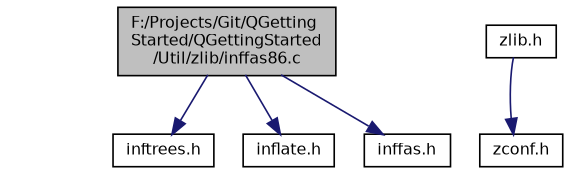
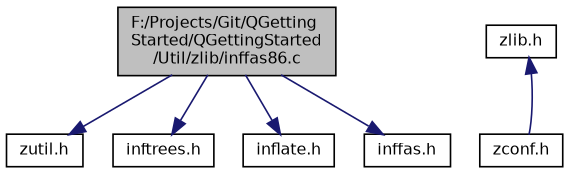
(510, 88) -> (532, 104)
none -> (45, 150)
